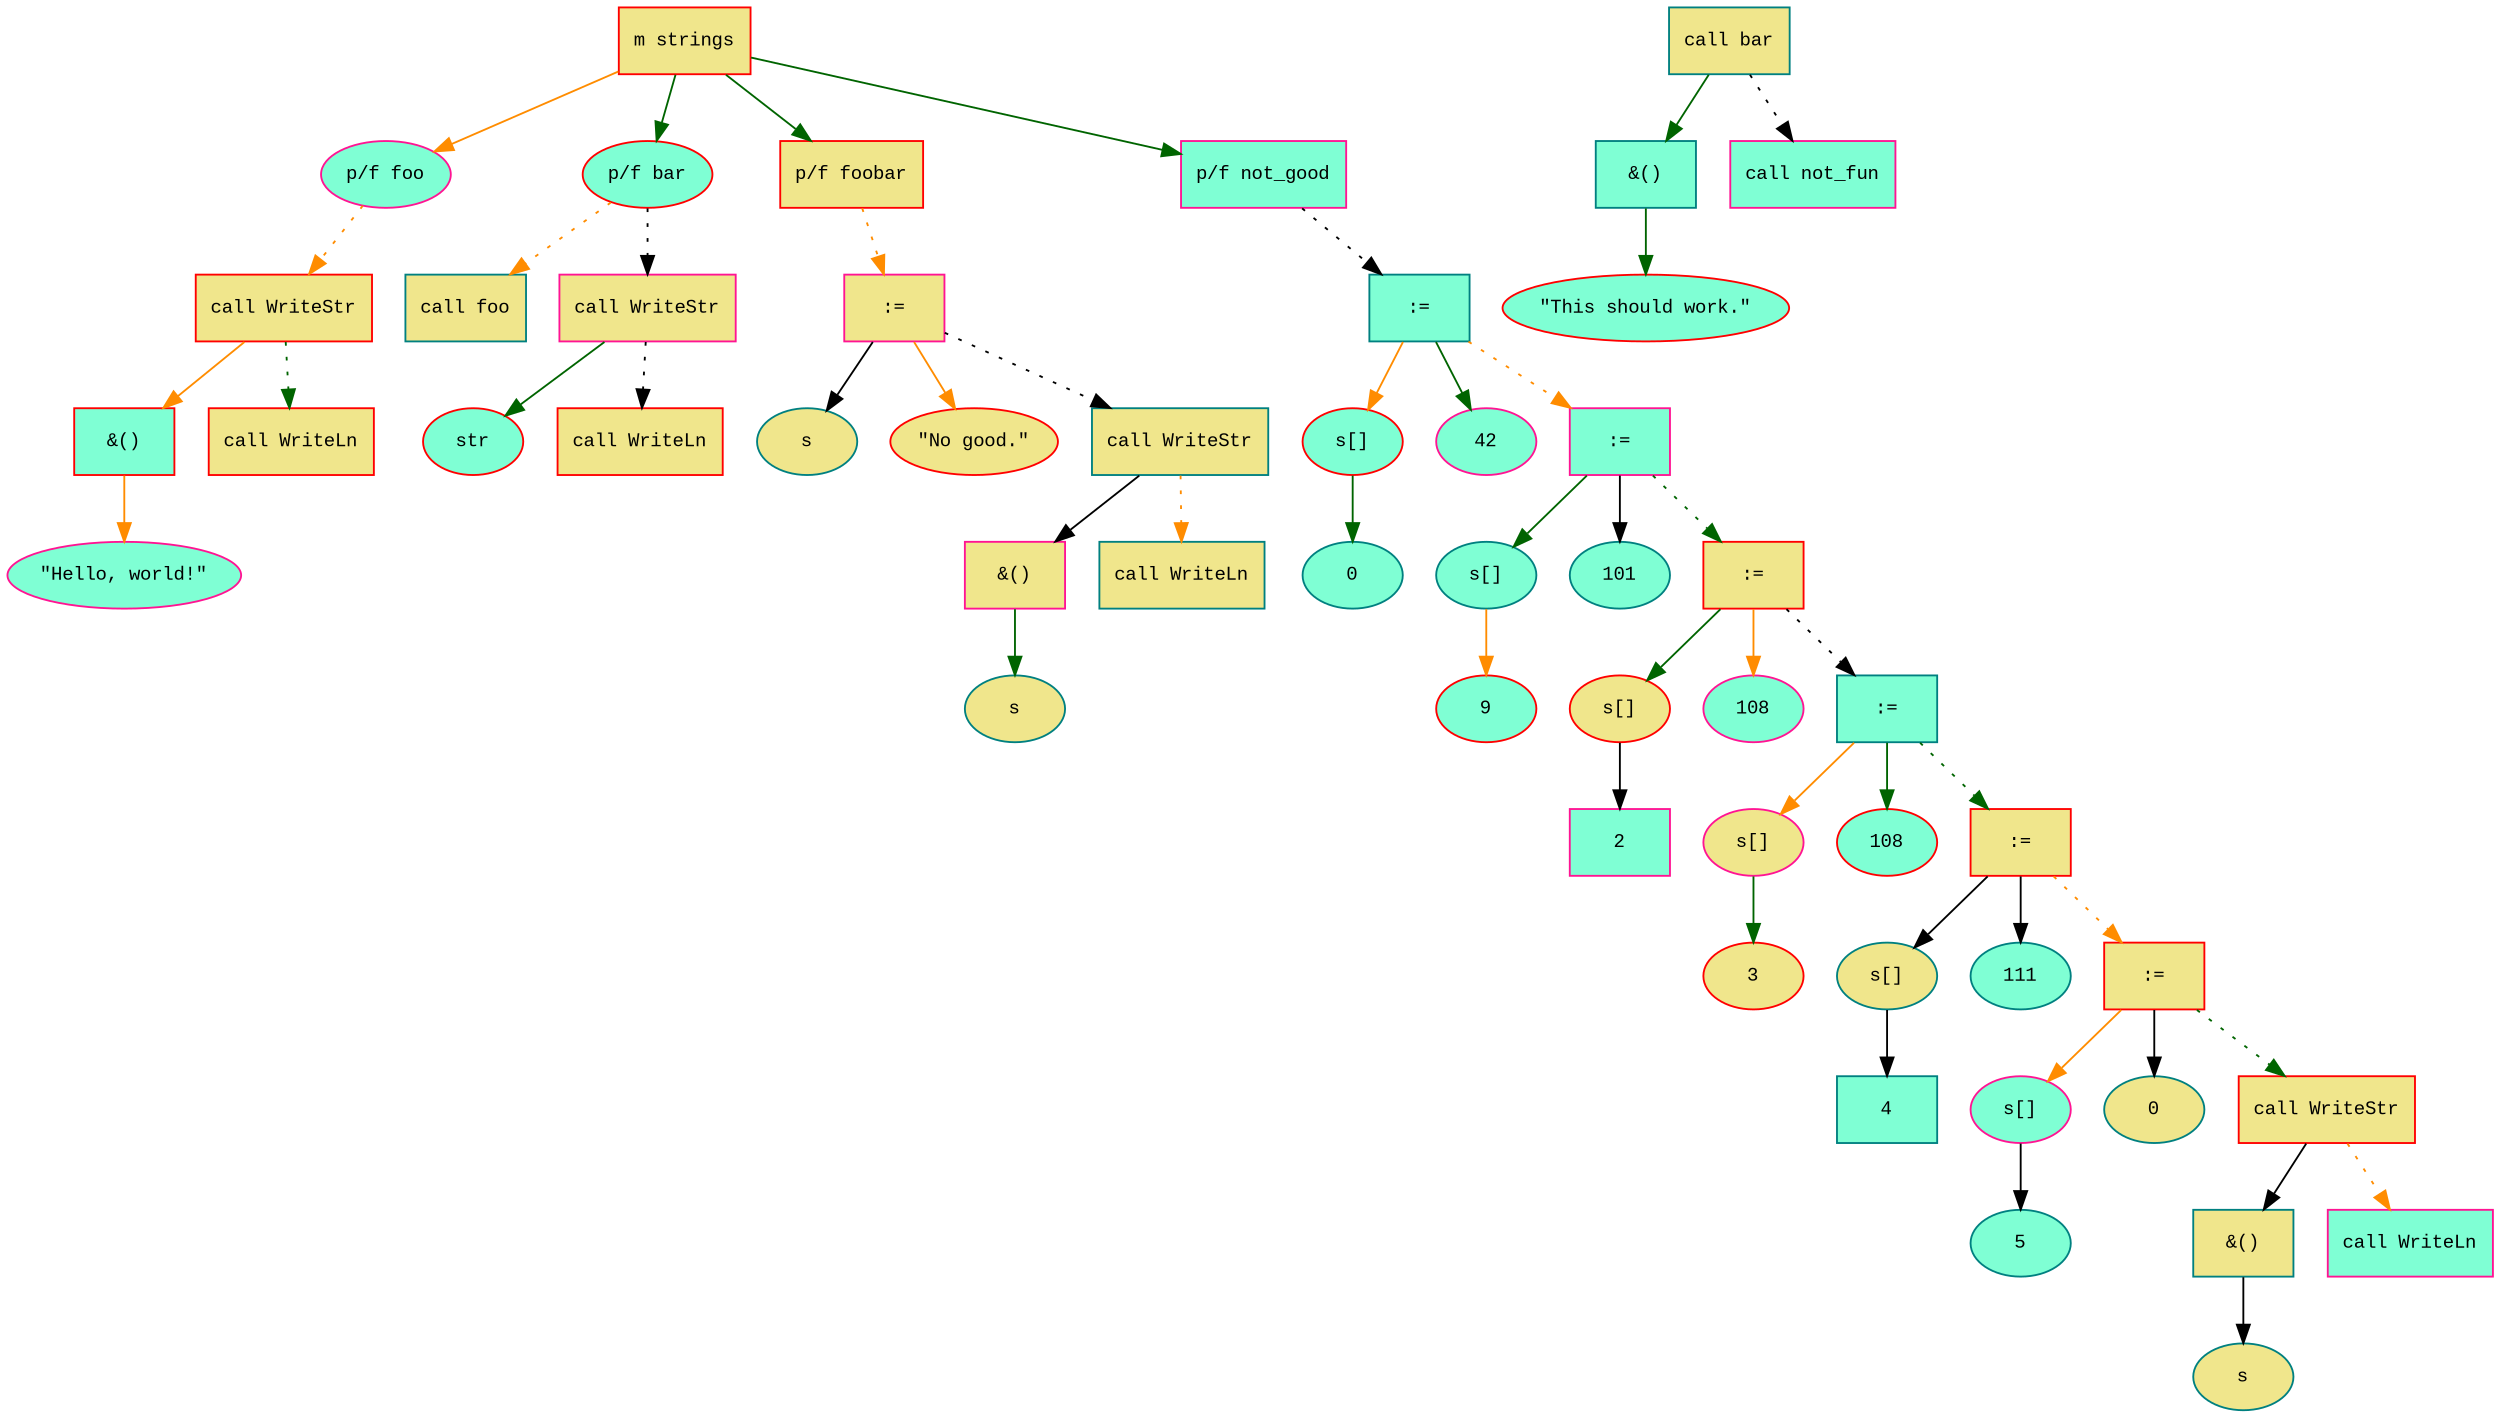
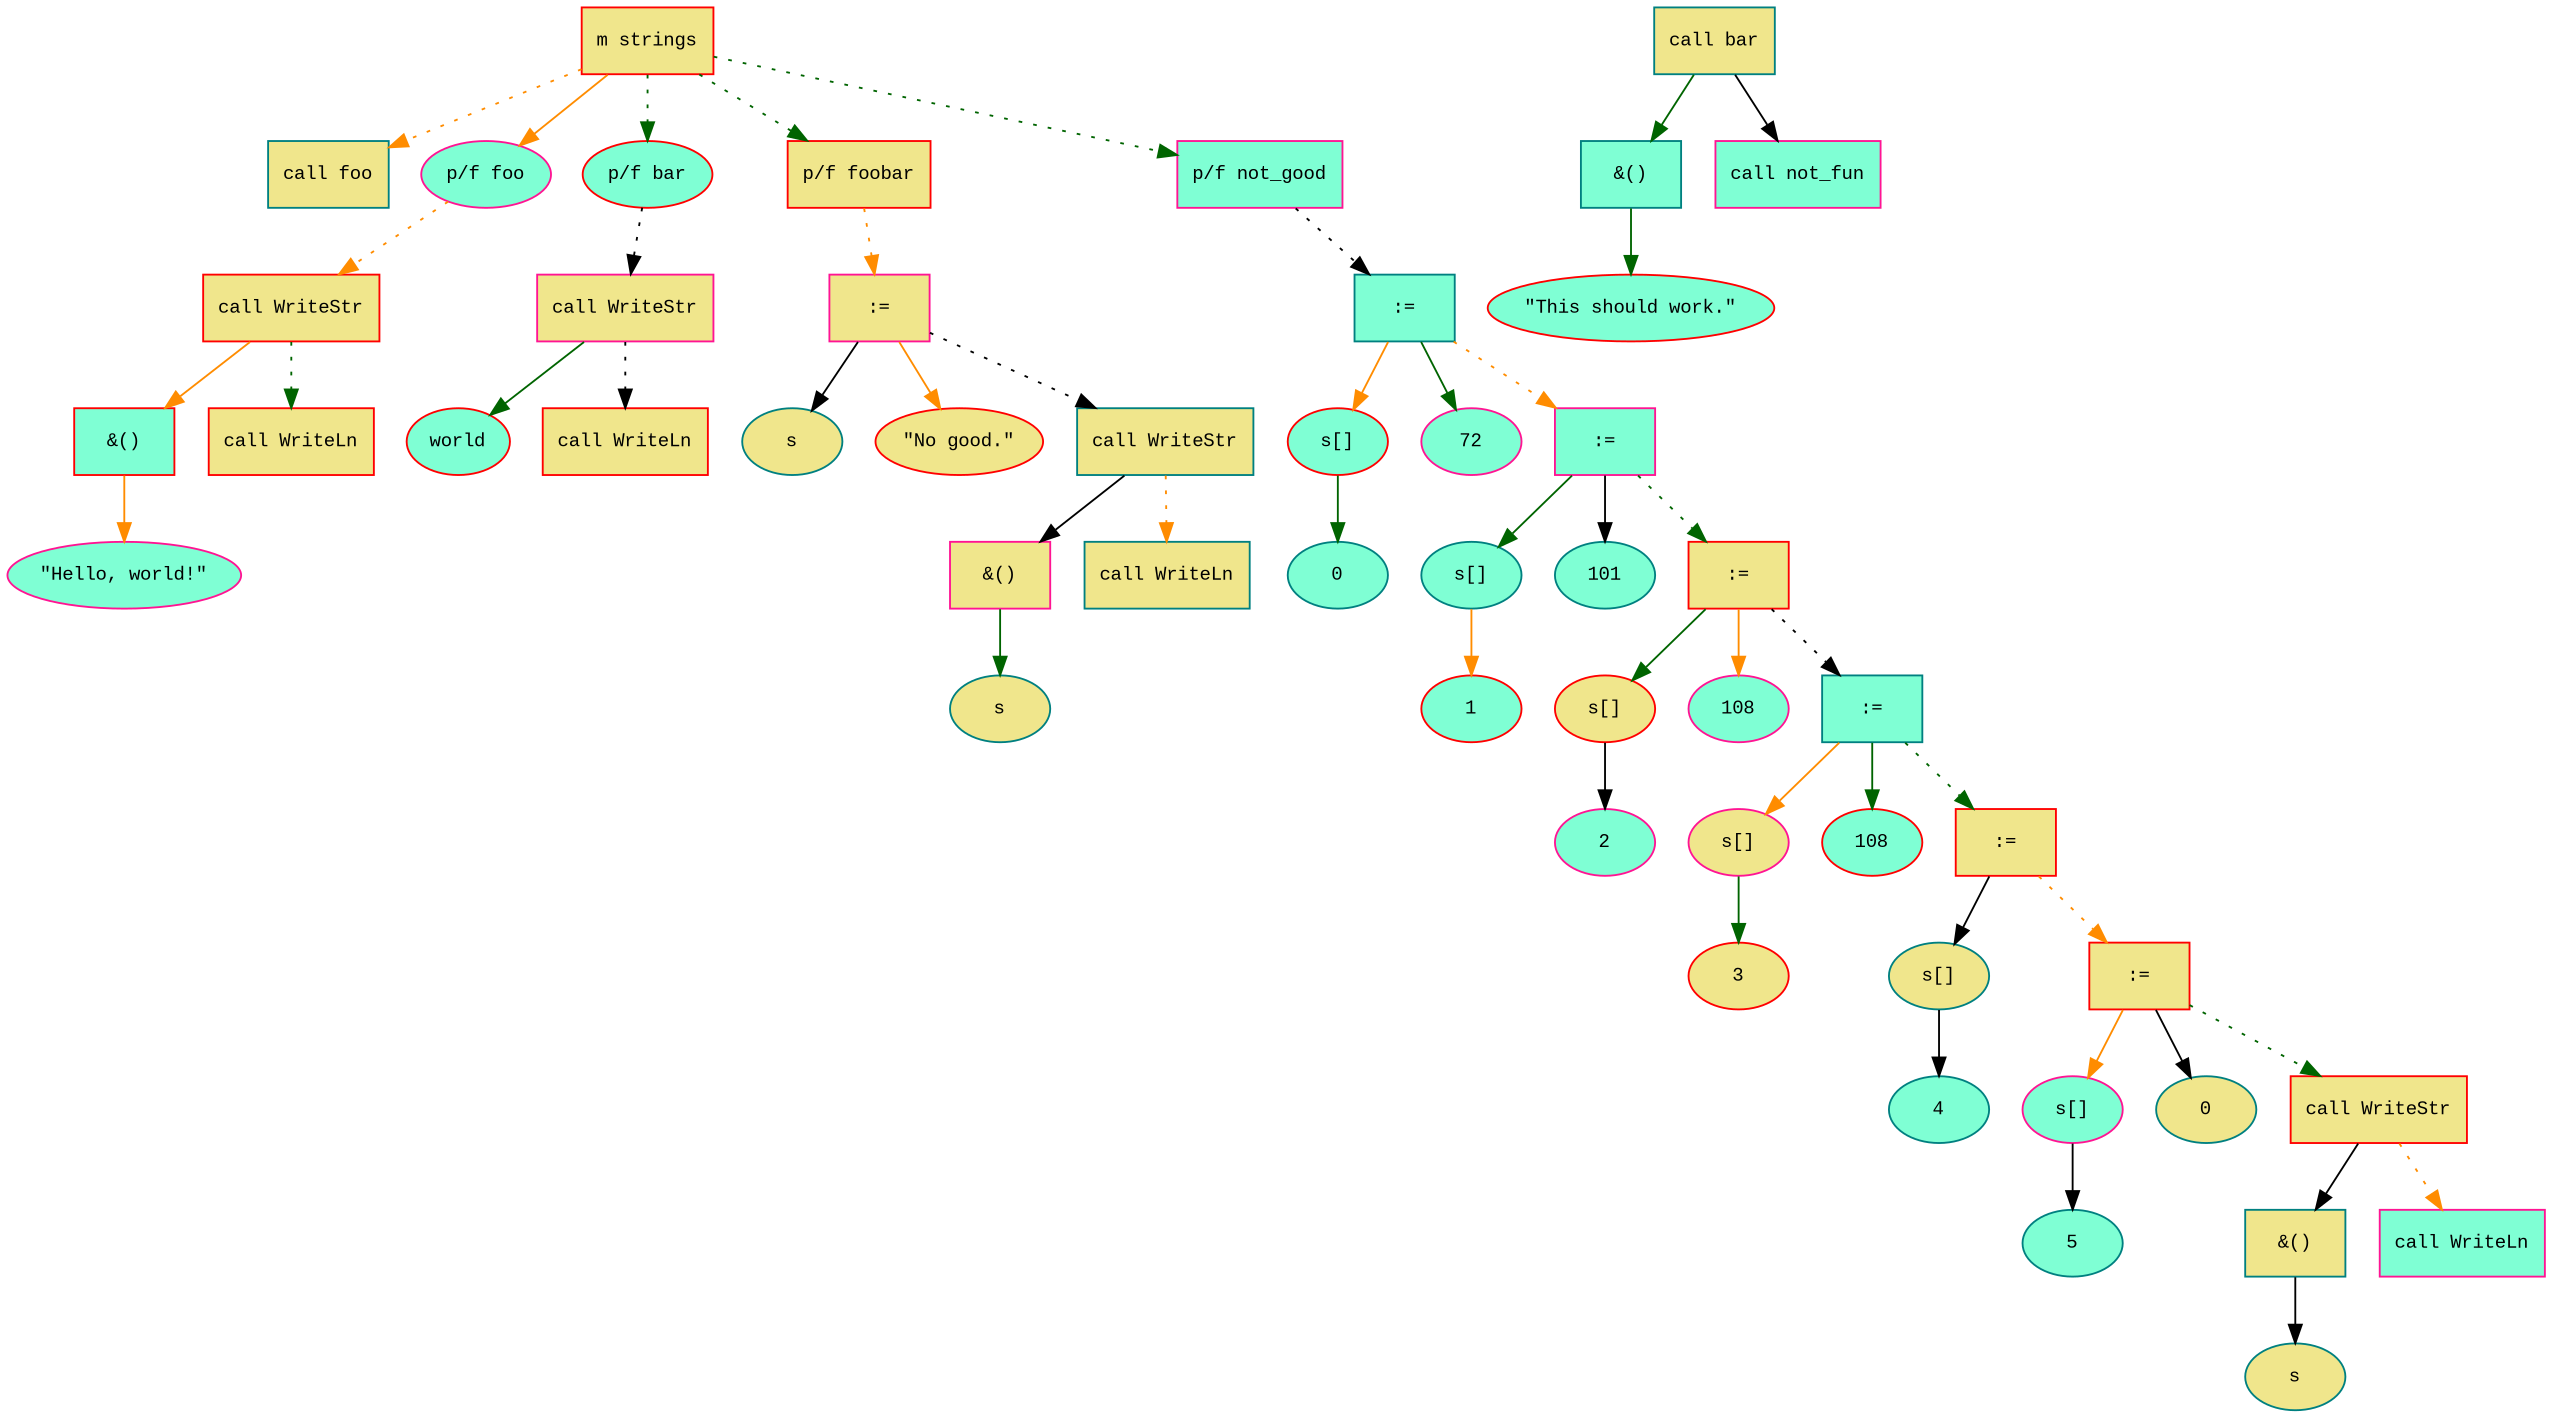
(669, 99) -> (648, 99)
(1766, 100) -> (1751, 100)
(761, 102) -> (745, 103)
(957, 104) -> (936, 104)
(568, 233) -> (494, 105)
(473, 442) -> (458, 442)
(1486, 442) -> (1471, 442)
(1486, 709) -> (1471, 709)
(1620, 842) -> (1605, 842)
(2021, 976) -> none
(1887, 1110) -> (1939, 1110)
